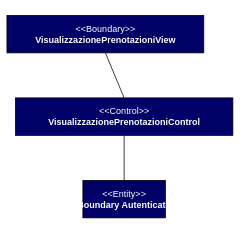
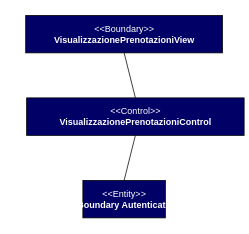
(105, 34) -> (124, 34)
(124, 117) -> (135, 117)
